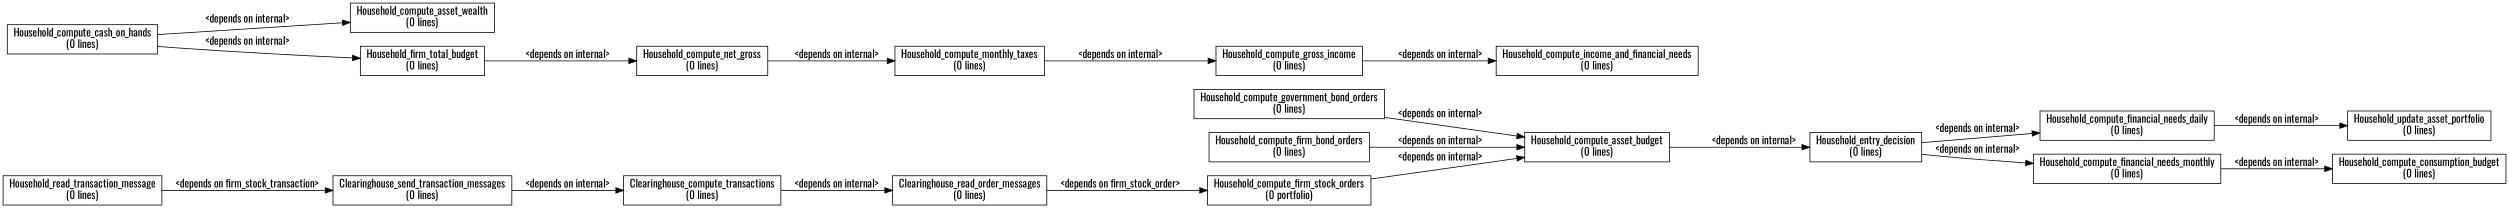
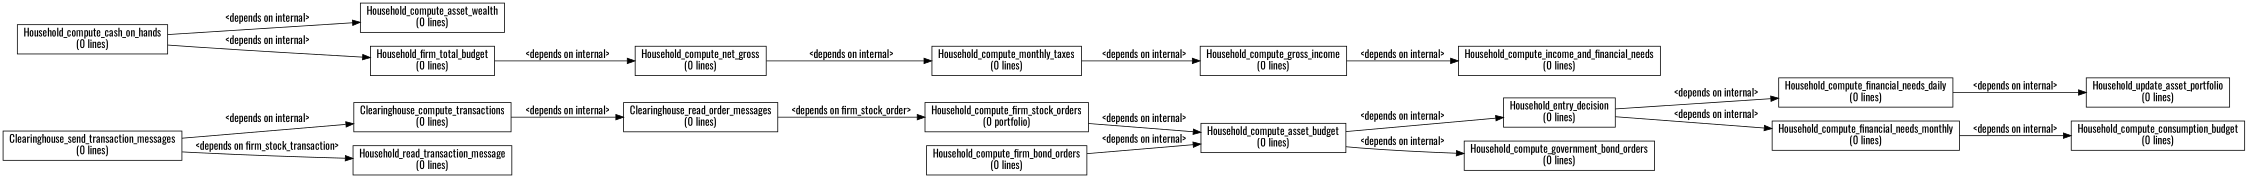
(1451, 127) -> (1401, 151)
(244, 190) -> (264, 156)
